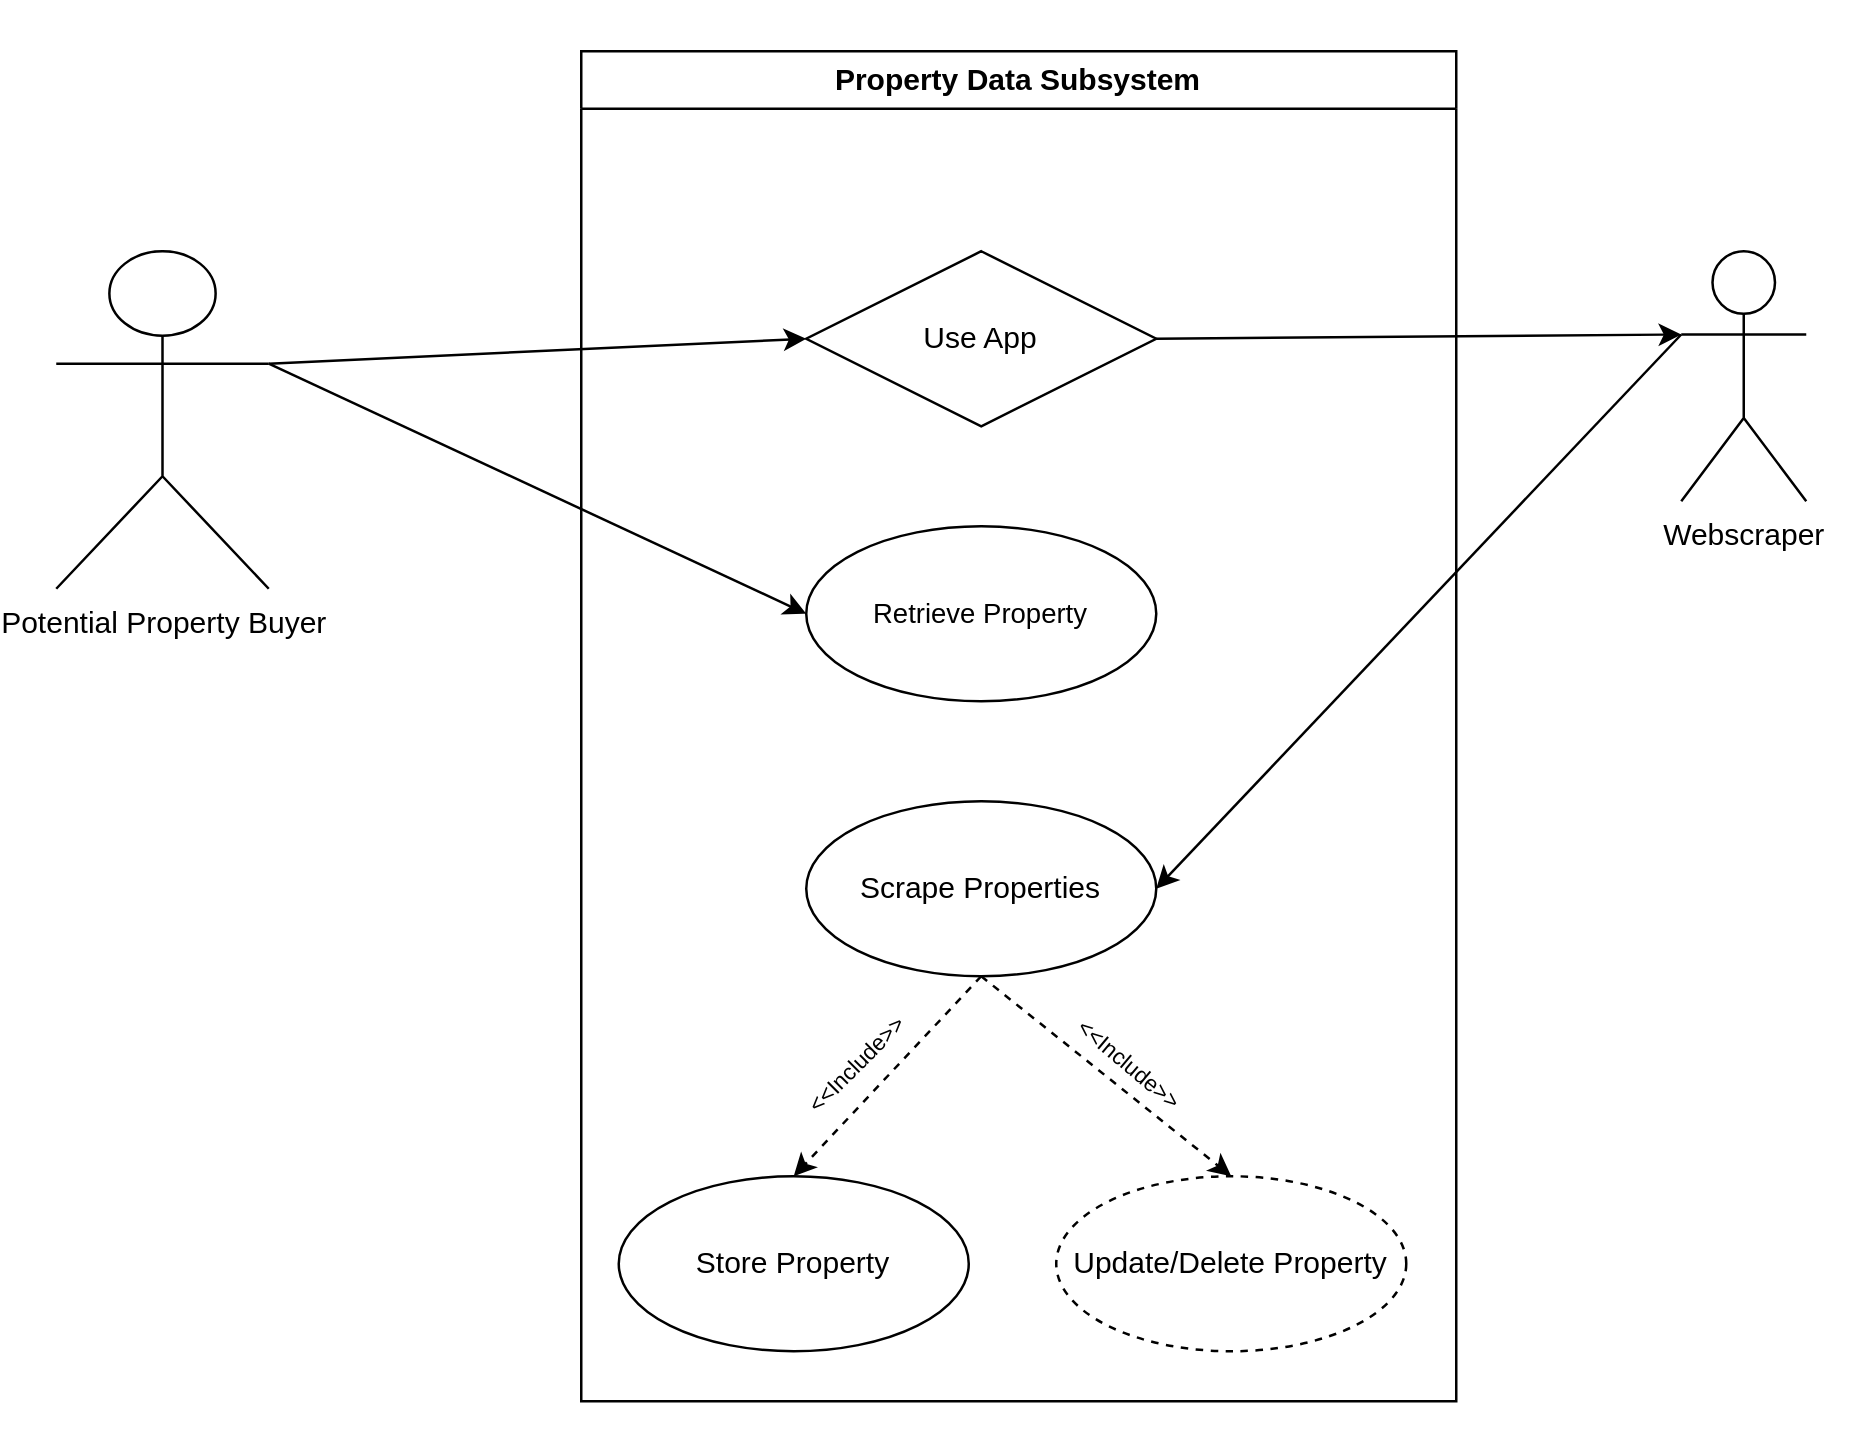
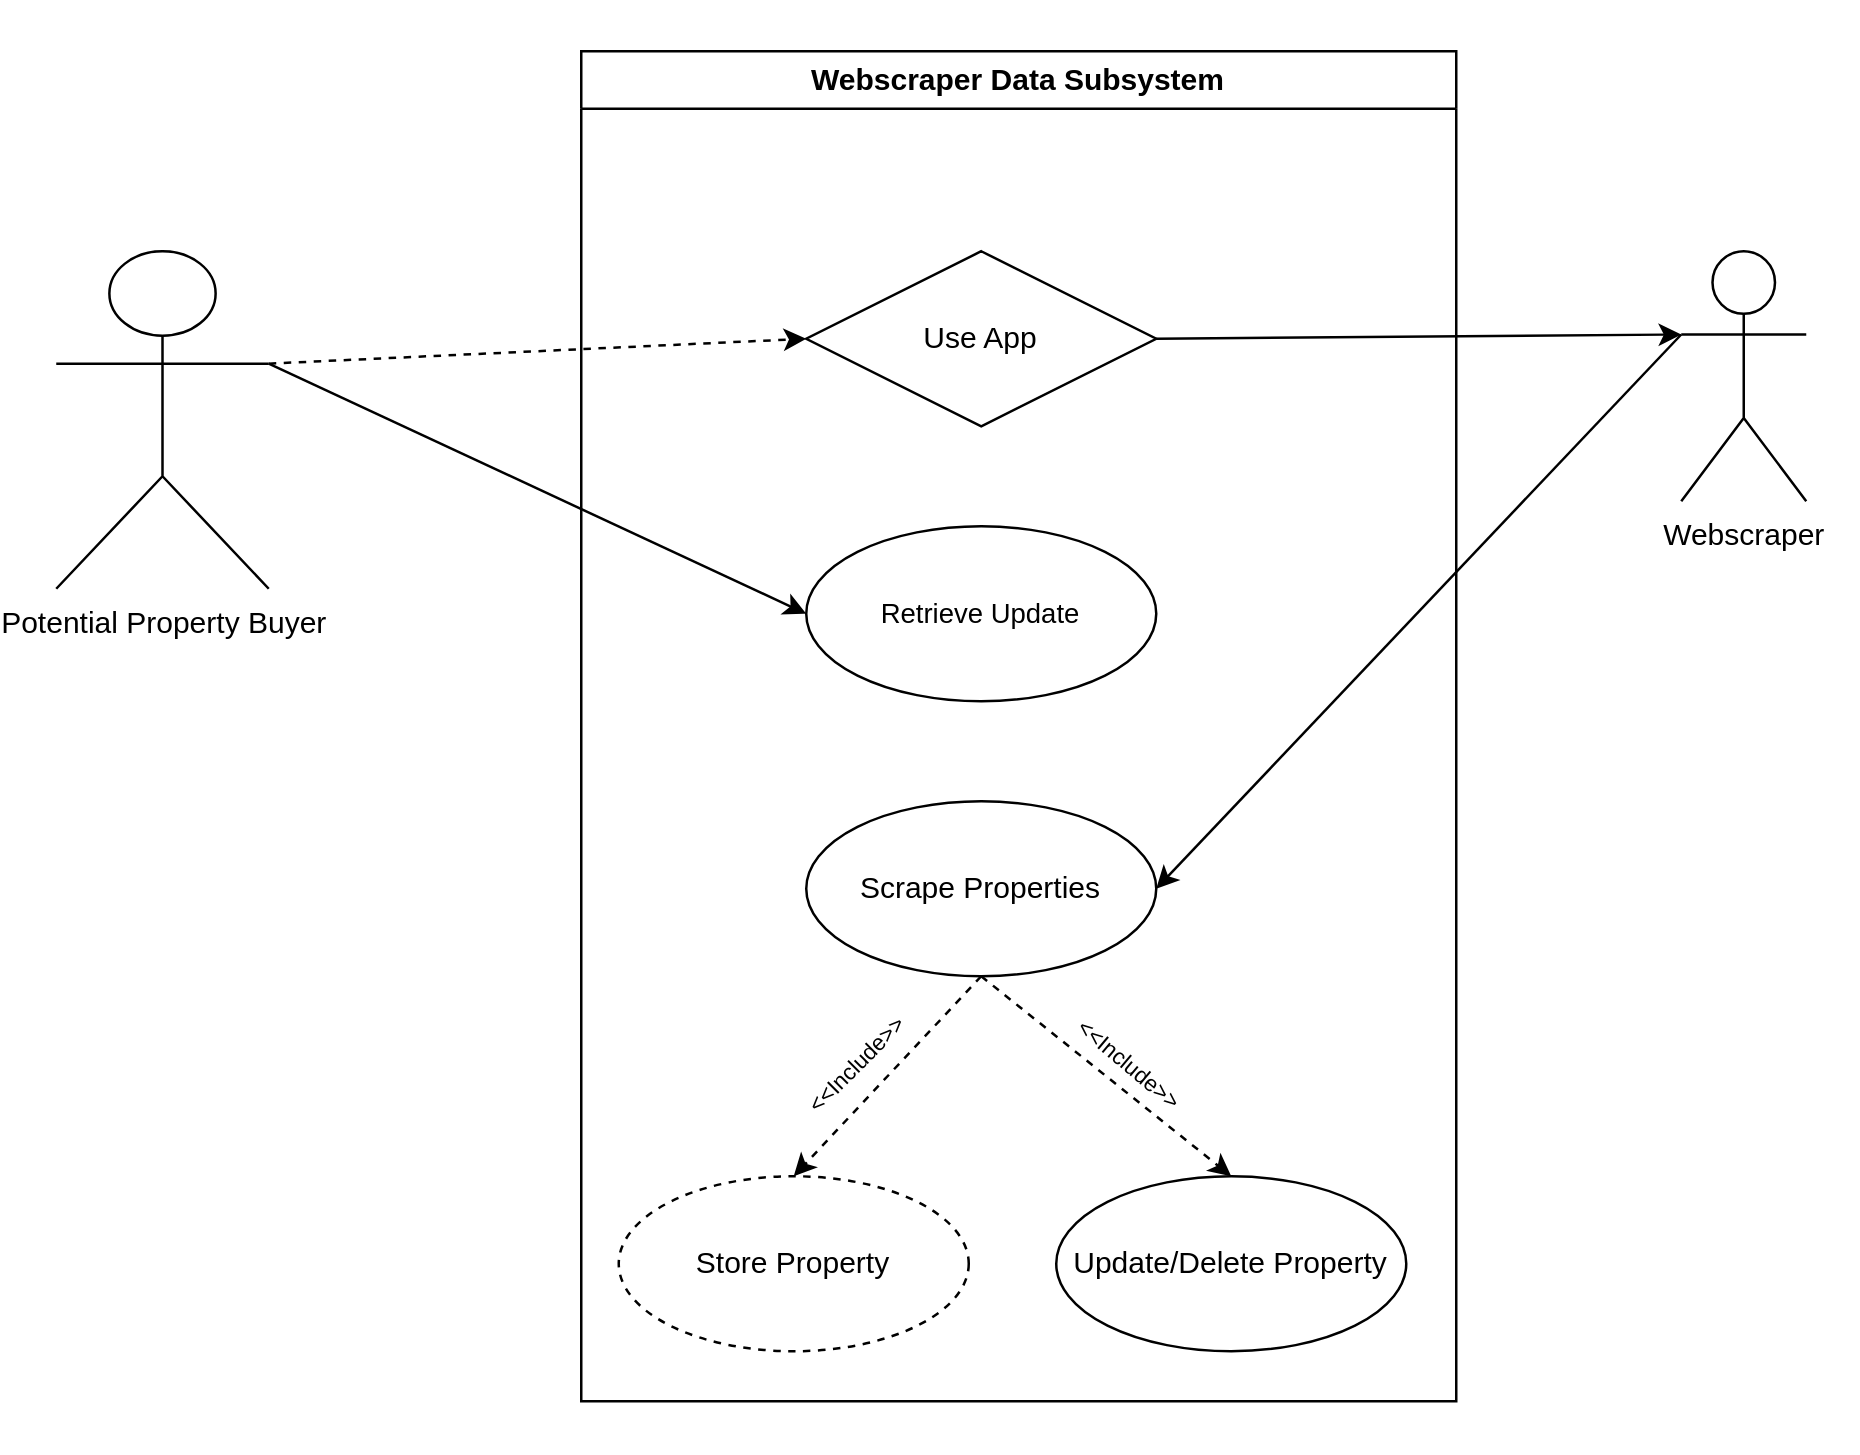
(1019, 81) -> (1019, 81)
(427, 356) -> (427, 356)
(981, 614) -> (981, 614)
(794, 1264) -> (794, 1264)
(1231, 1264) -> (1231, 1264)
